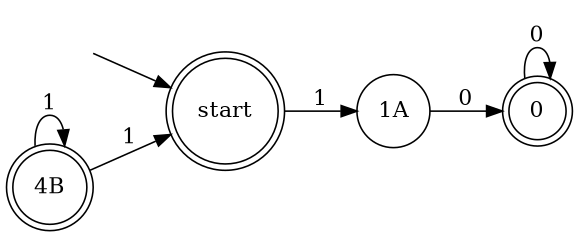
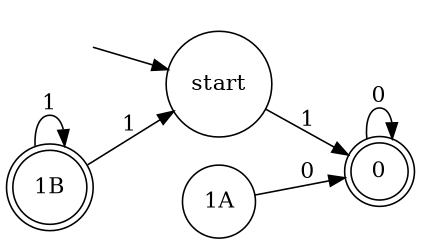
(225, 111) -> (219, 84)
(313, 111) -> (300, 128)
(50, 187) -> (50, 187)
